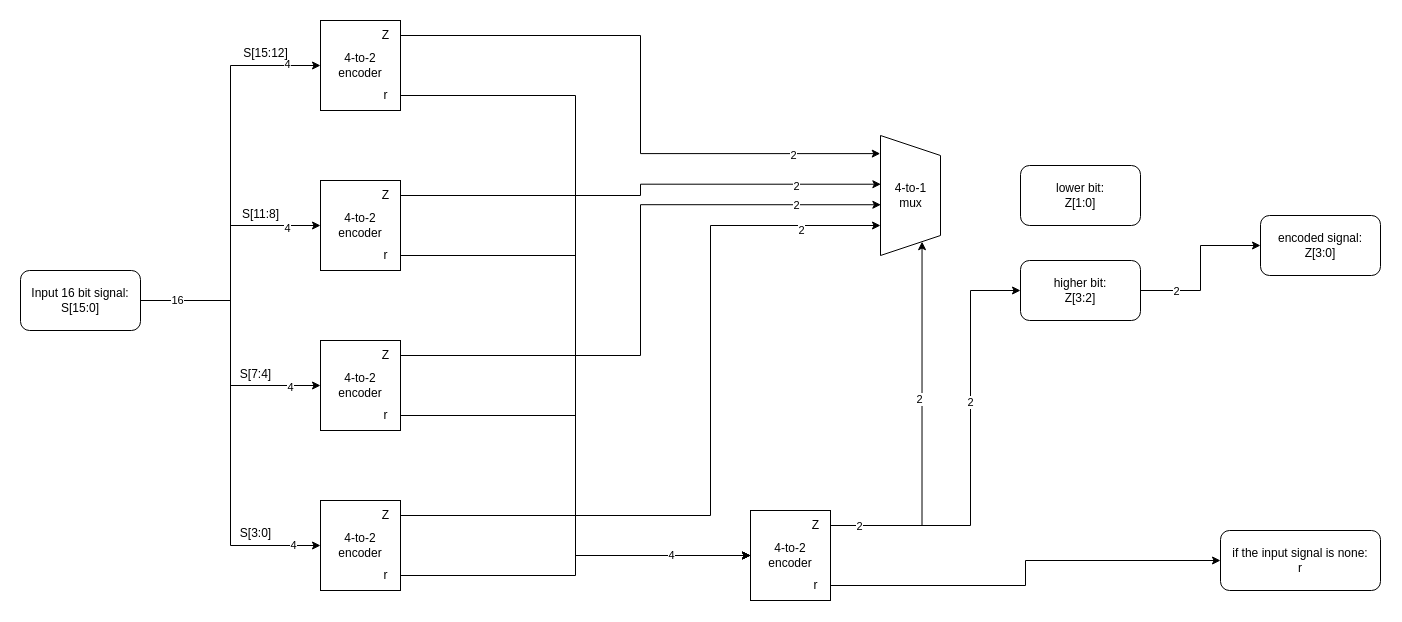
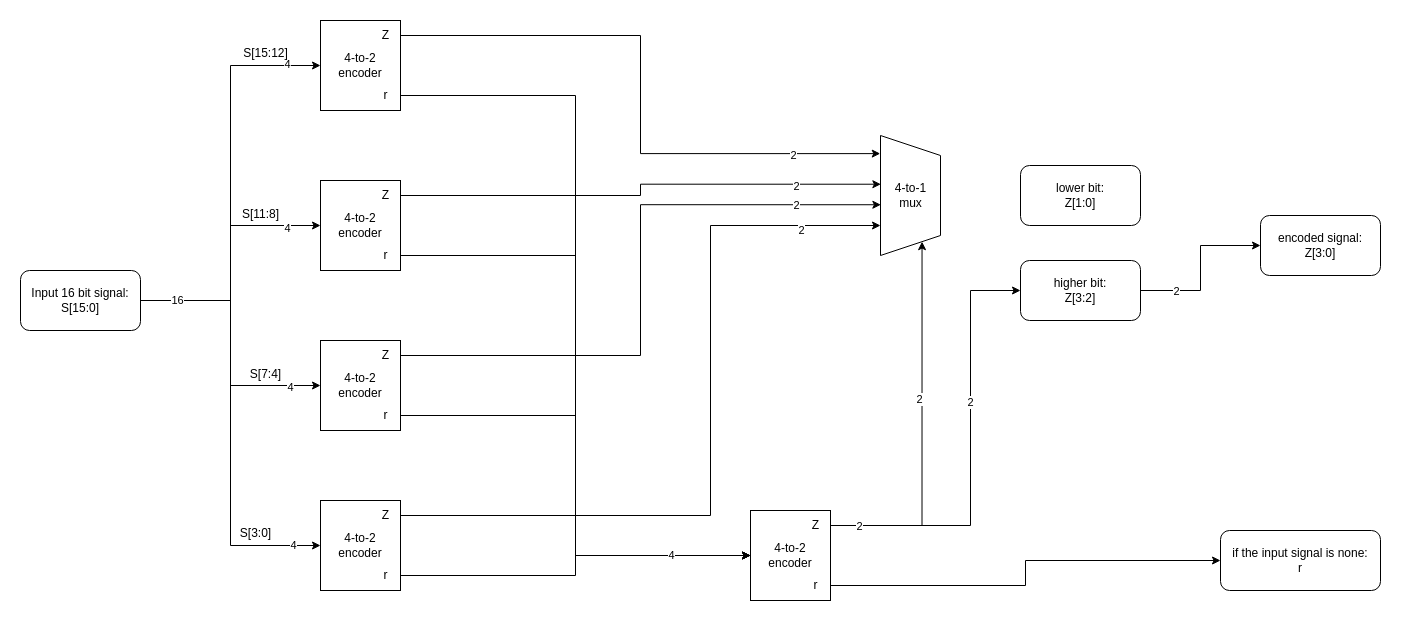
(256, 375) -> (266, 375)
